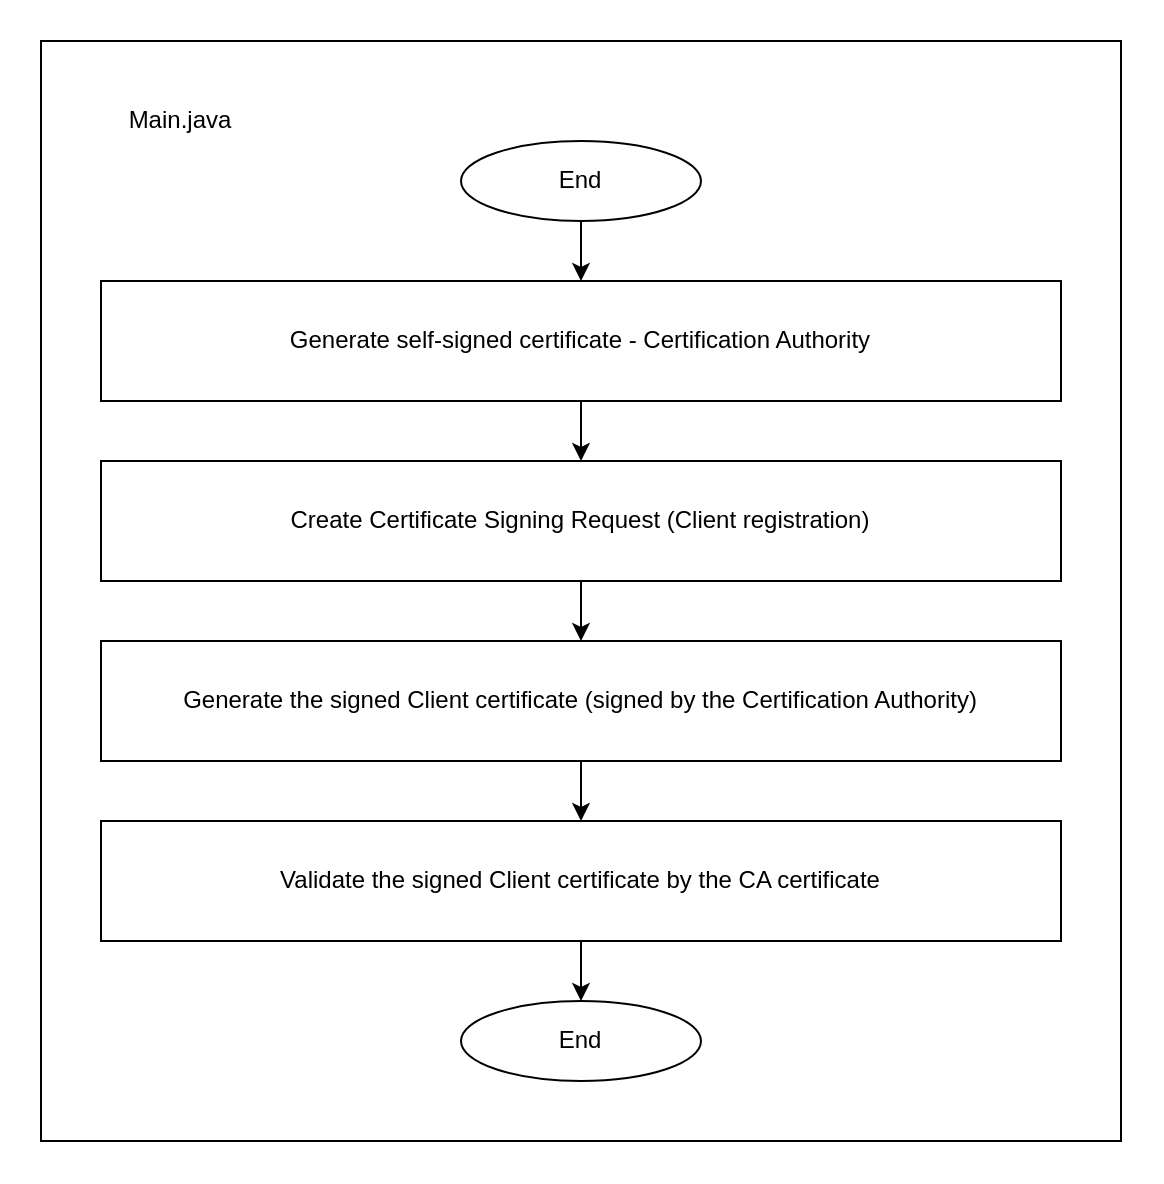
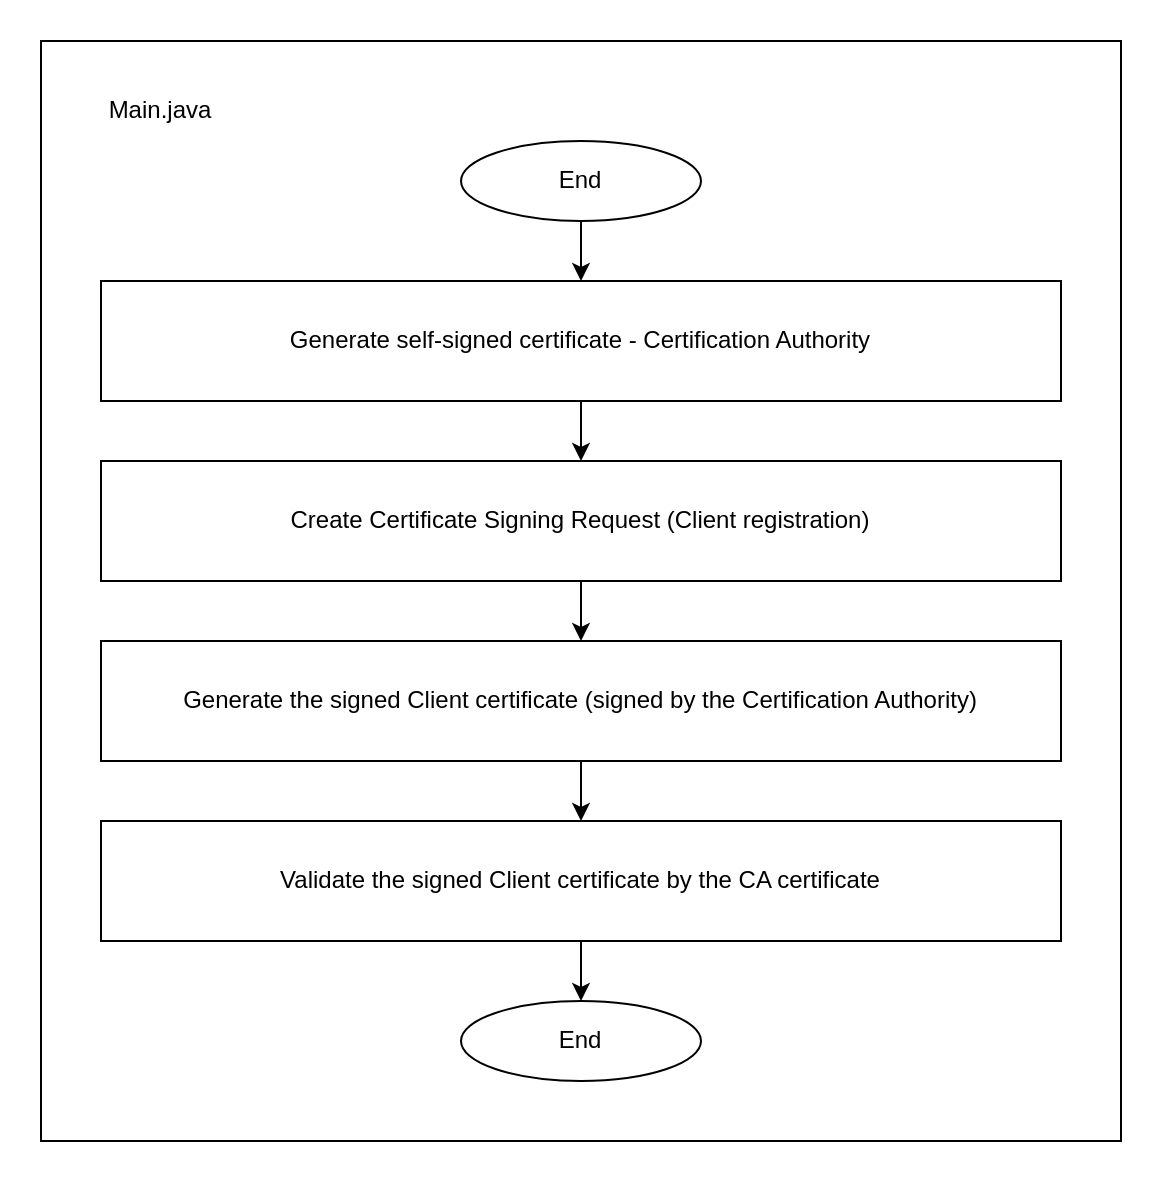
(181, 121) -> (161, 111)
